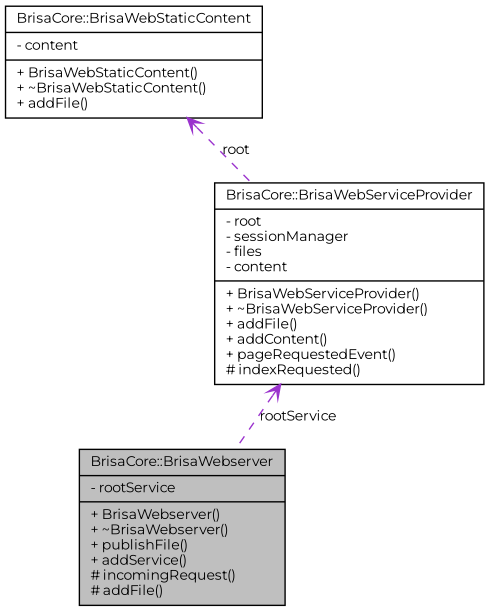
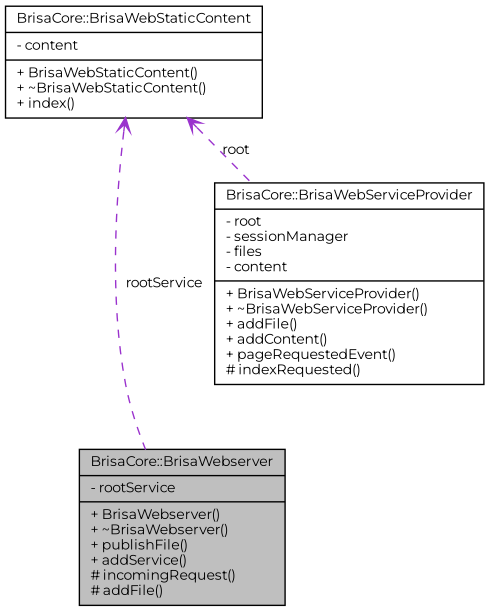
(52, 104) -> (46, 104)
(254, 423) -> (116, 292)
